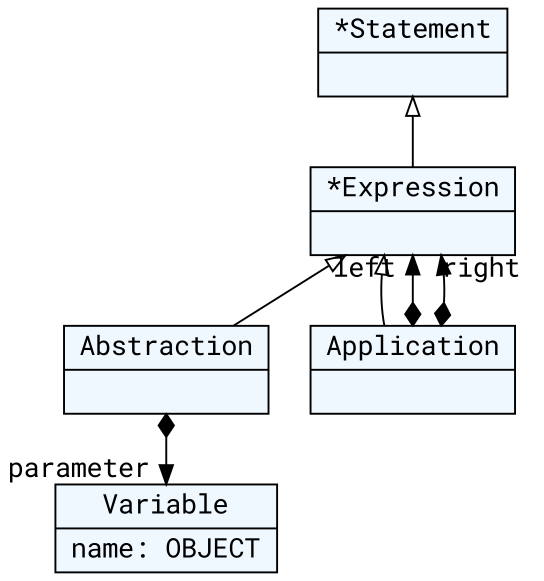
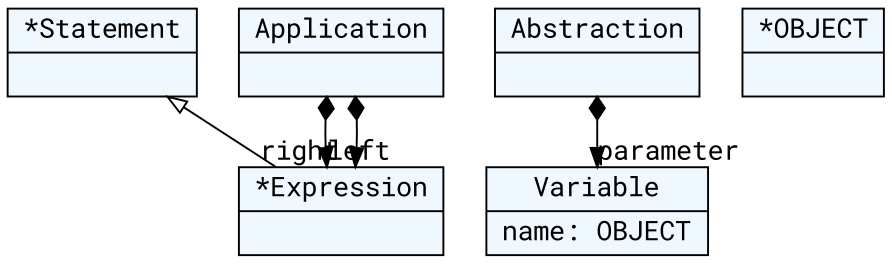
none -> (813, 53)
(281, 296) -> none
(381, 300) -> none
